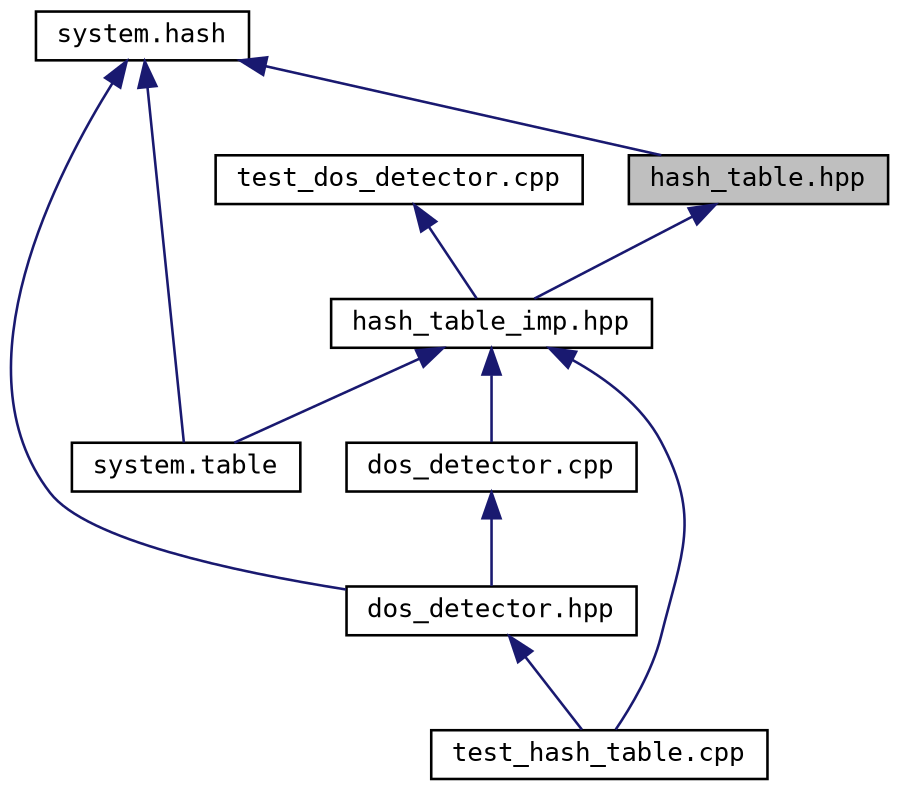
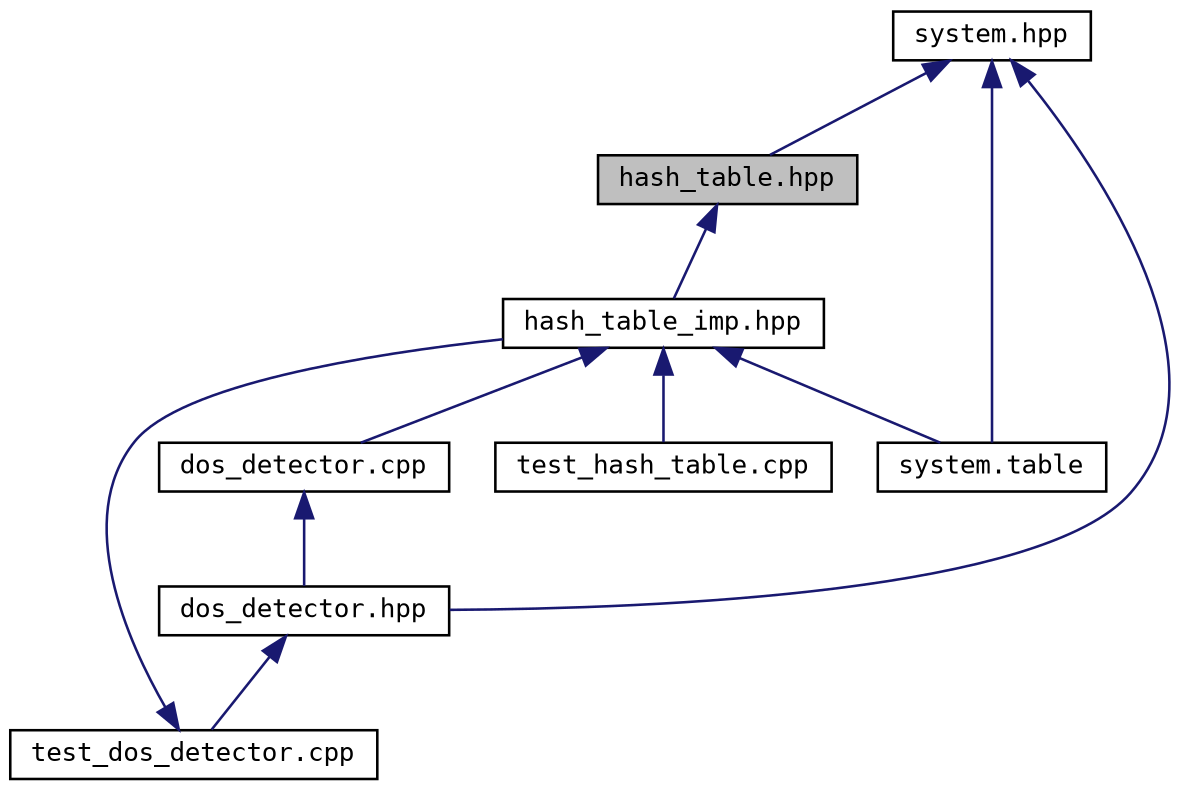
(142, 36) -> (992, 36)
(554, 693) -> (241, 693)
